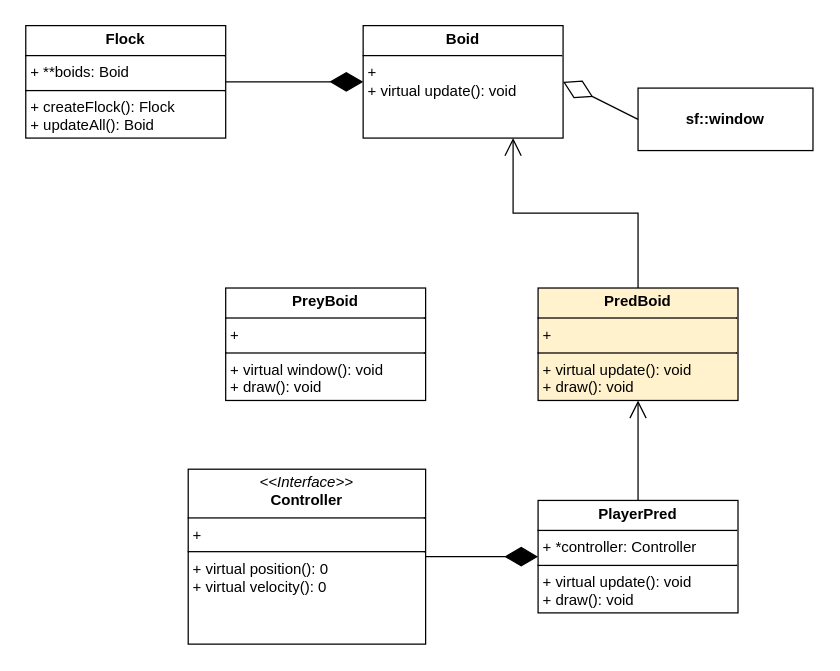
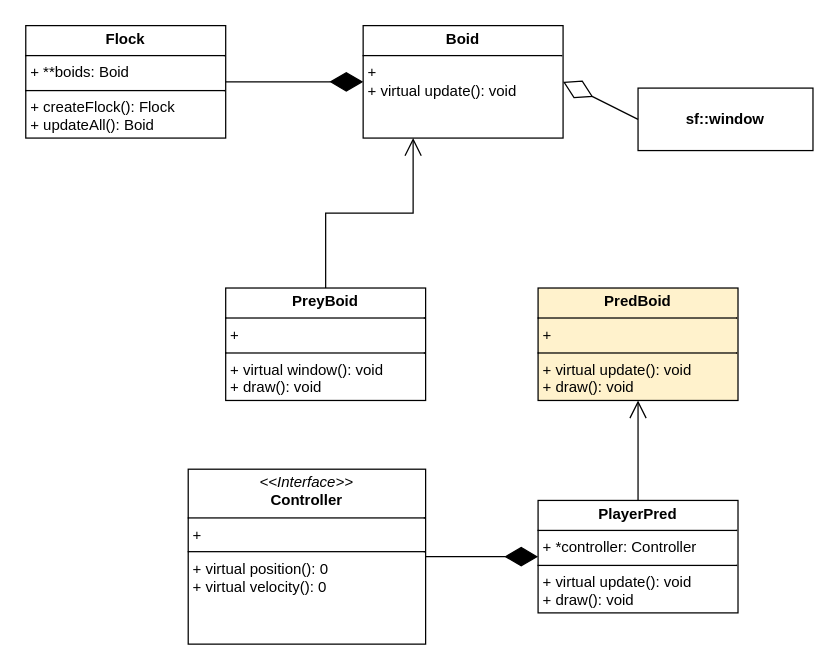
none -> (368, 213)
(577, 213) -> none
